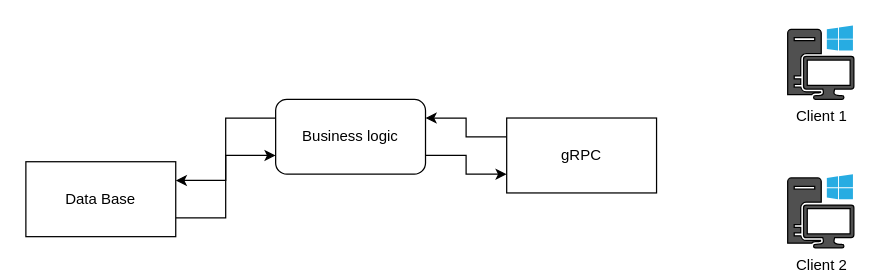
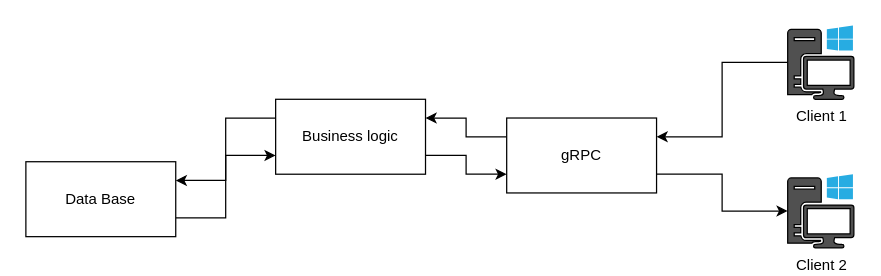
none -> (723, 96)
(351, 137) -> (351, 137)
none -> (723, 189)
